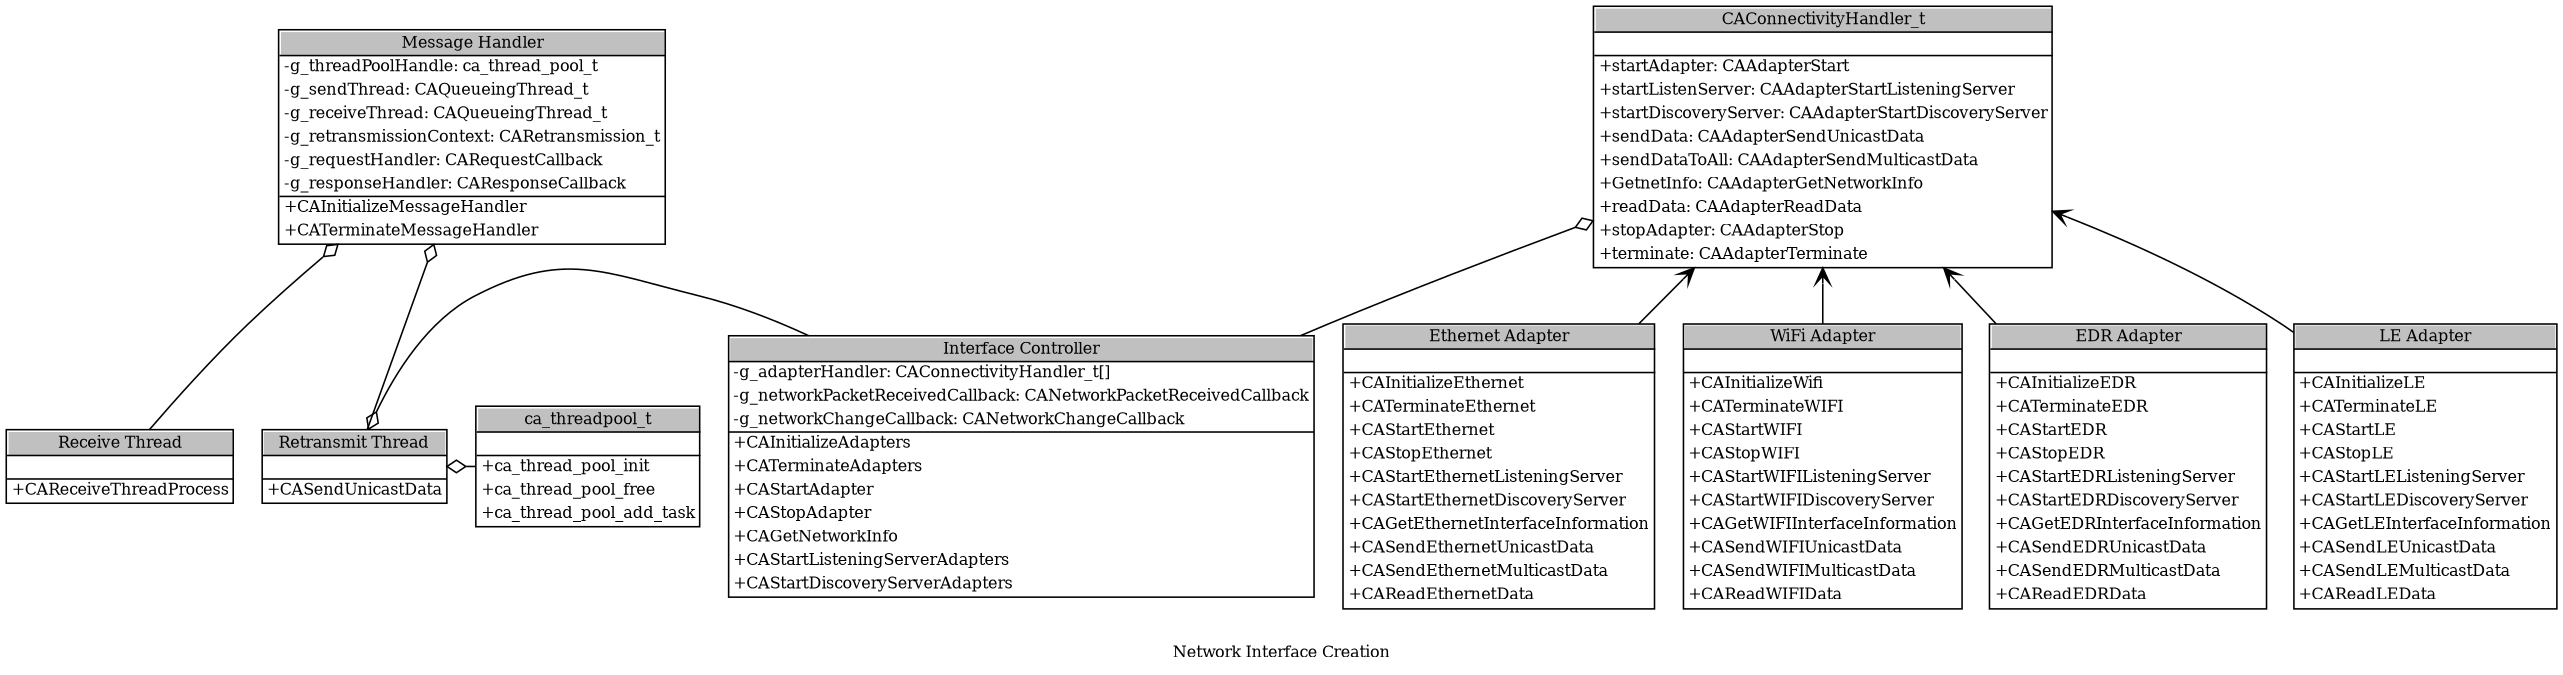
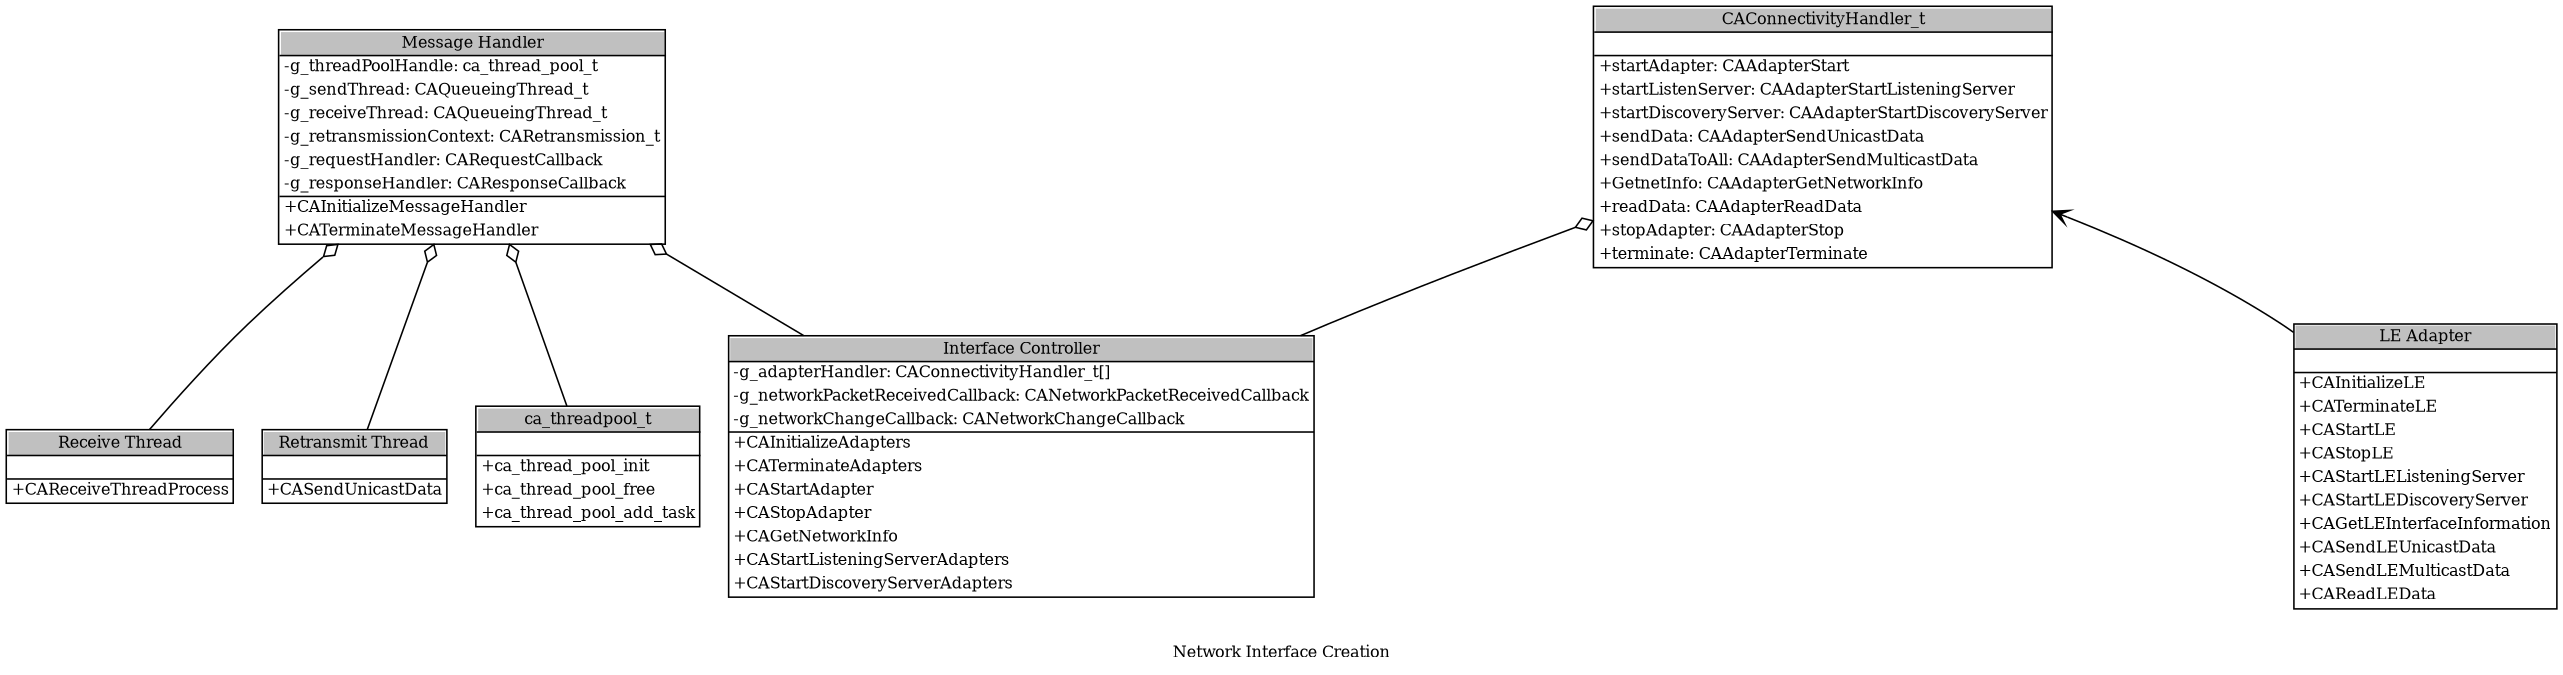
(495, 287) -> (735, 295)
(471, 466) -> (541, 334)
(1499, 466) -> none
(1823, 466) -> none
(2128, 466) -> none
